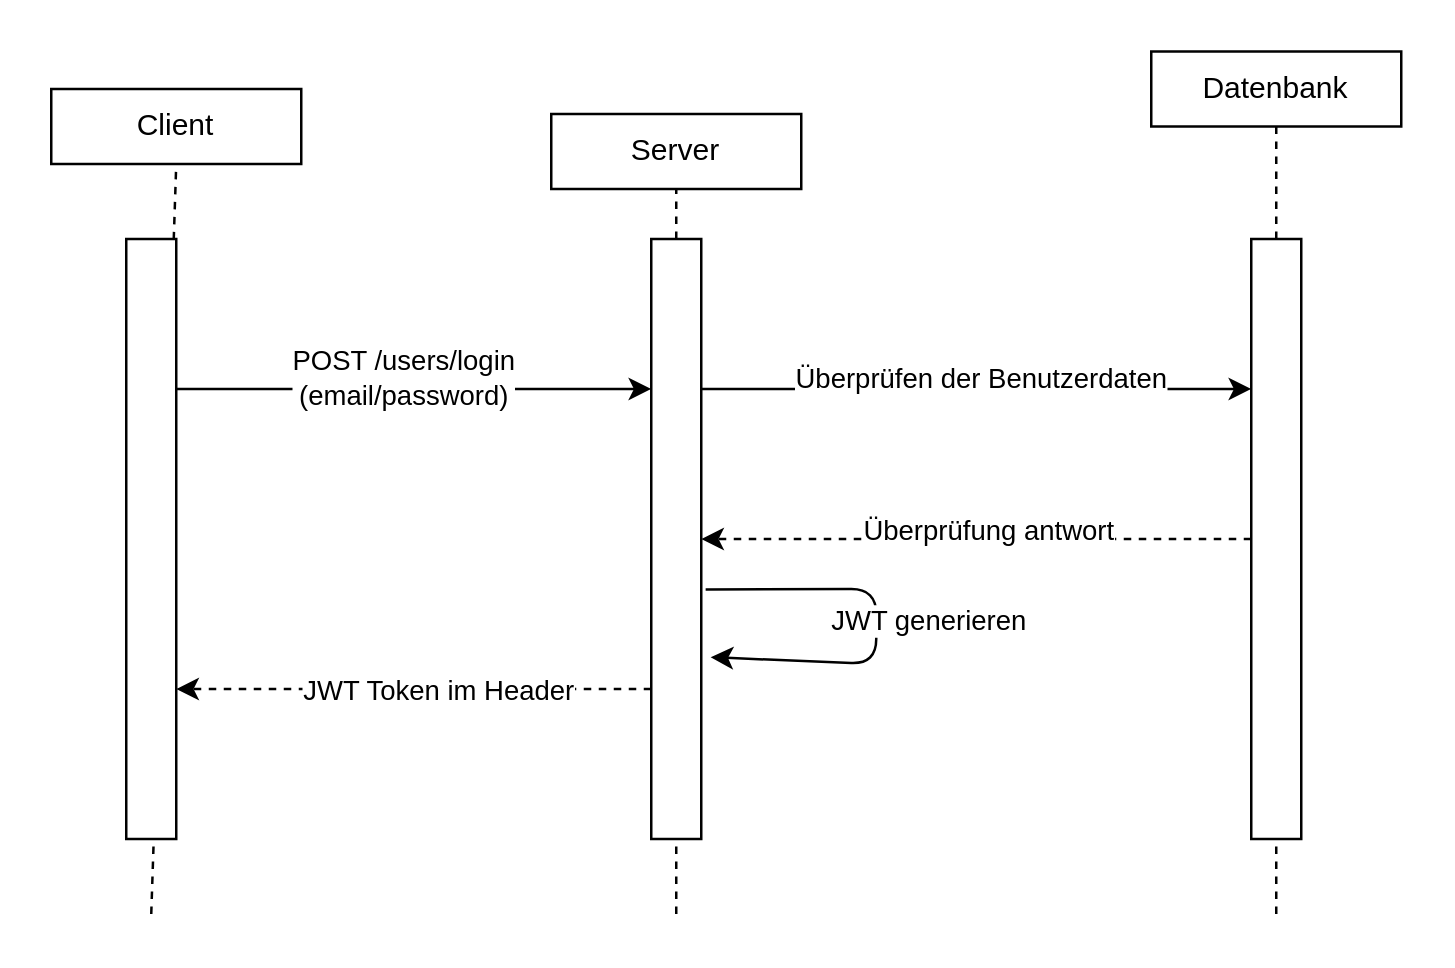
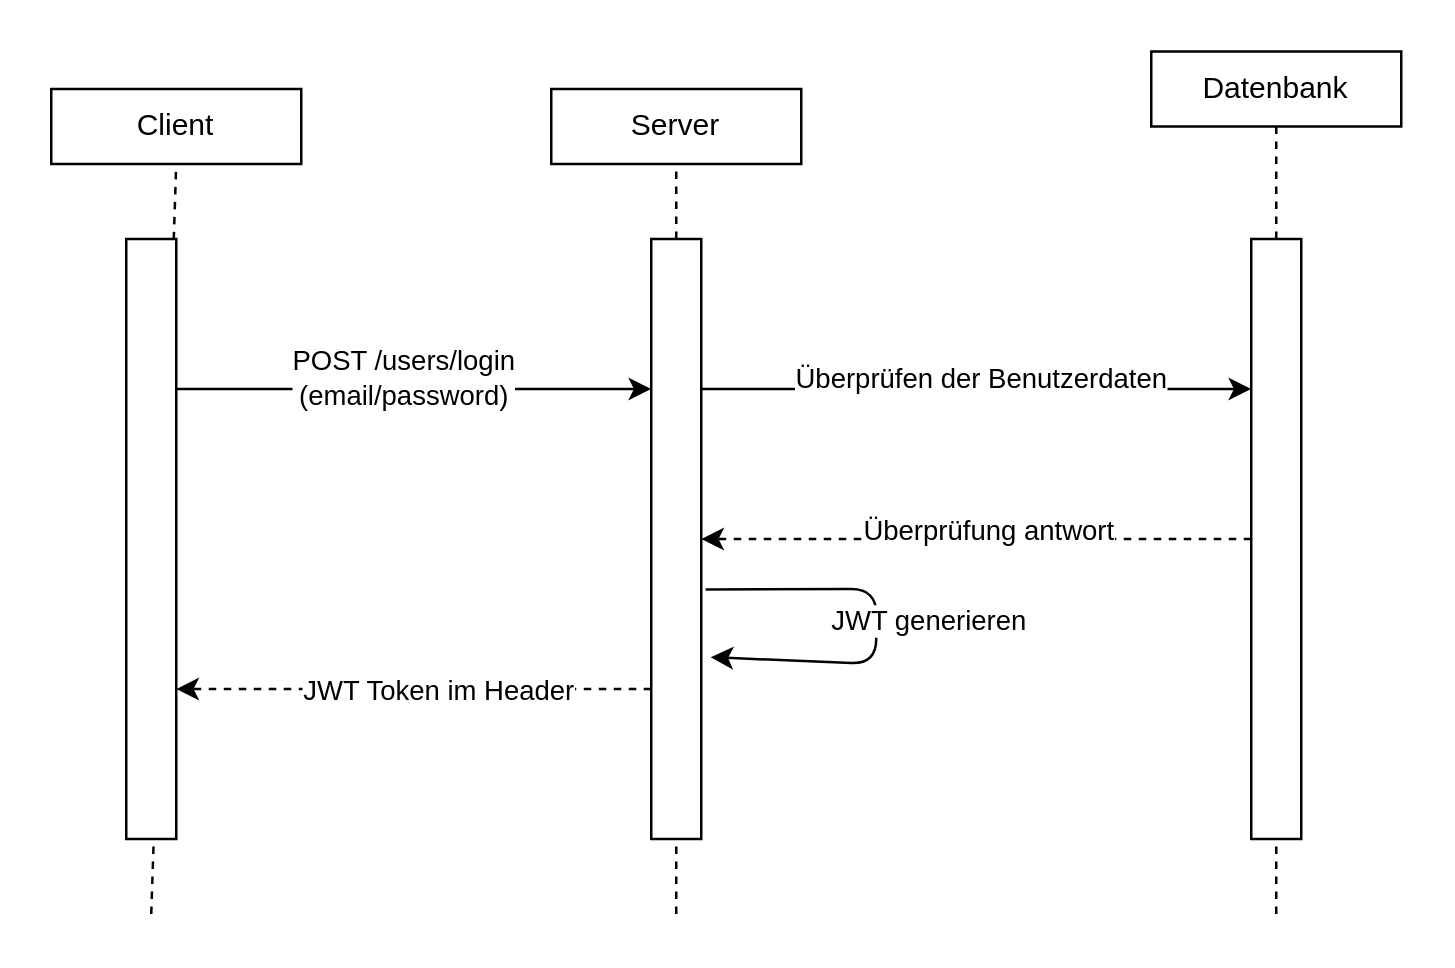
(676, 151) -> (676, 126)
